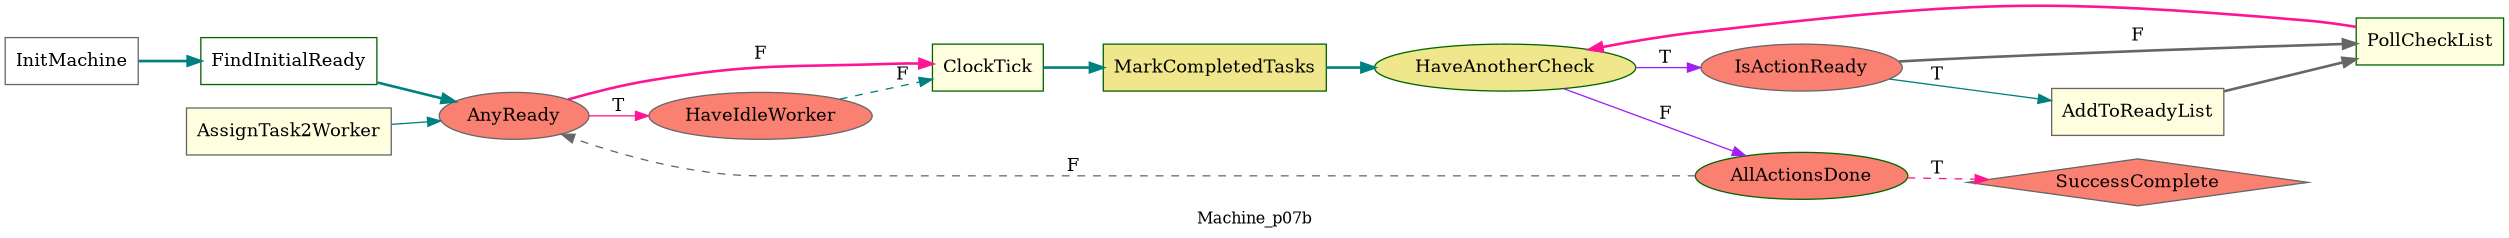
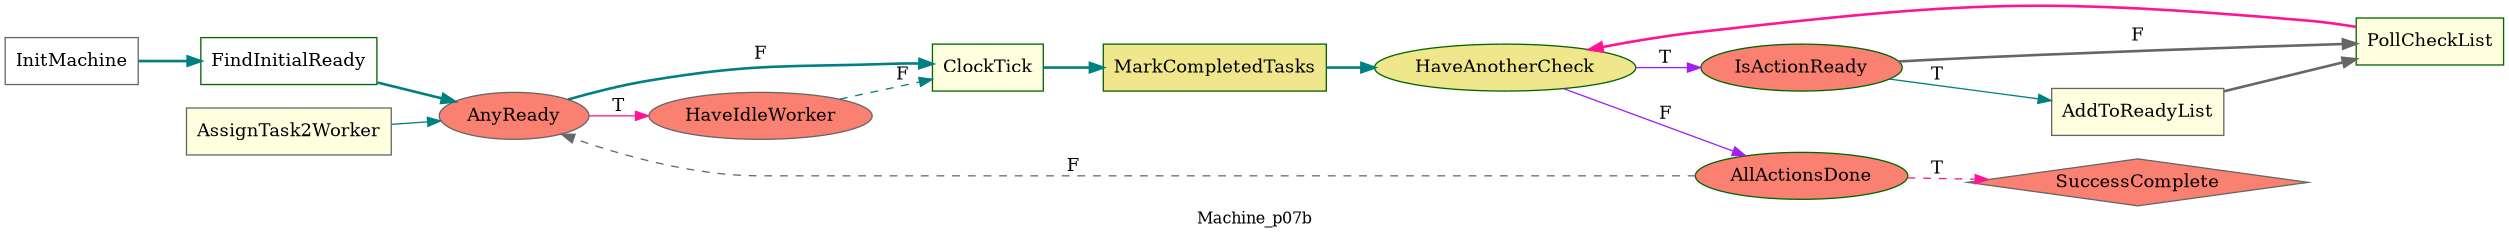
(1802, 68) -> (1802, 68)
(742, 69) -> (742, 69)
